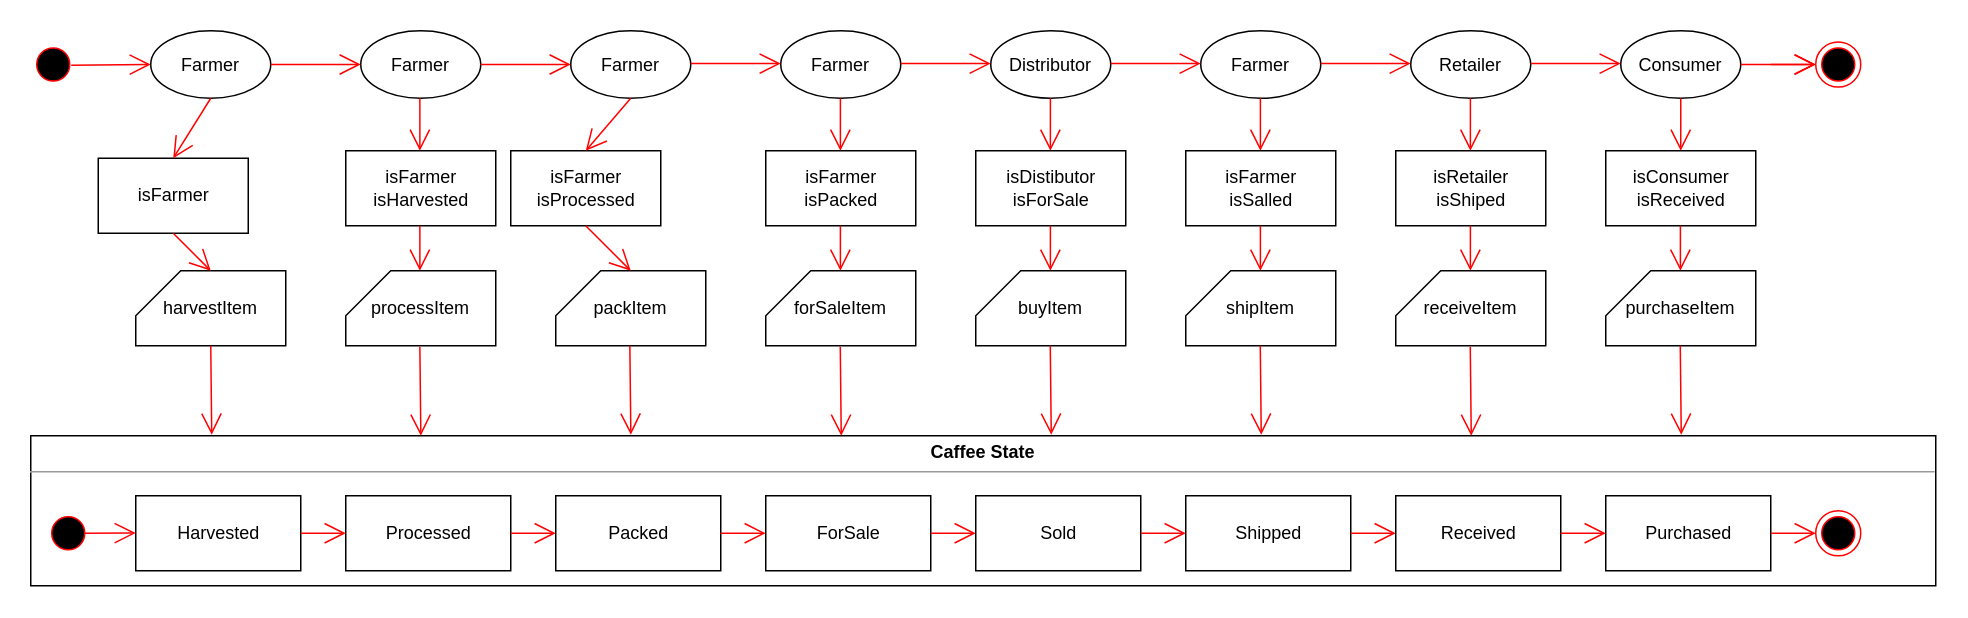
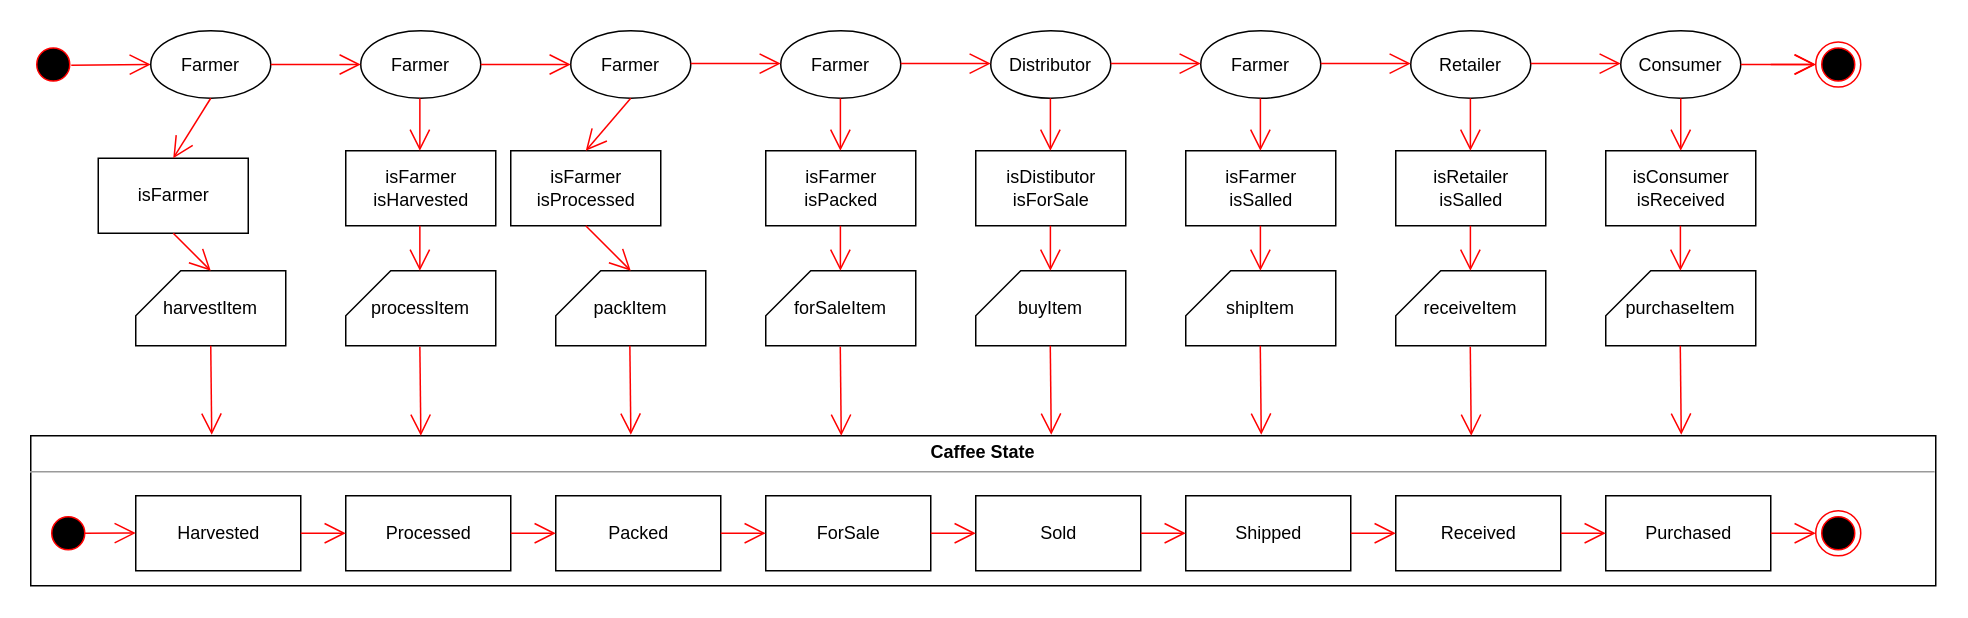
(1472, 188) -> (1472, 188)
